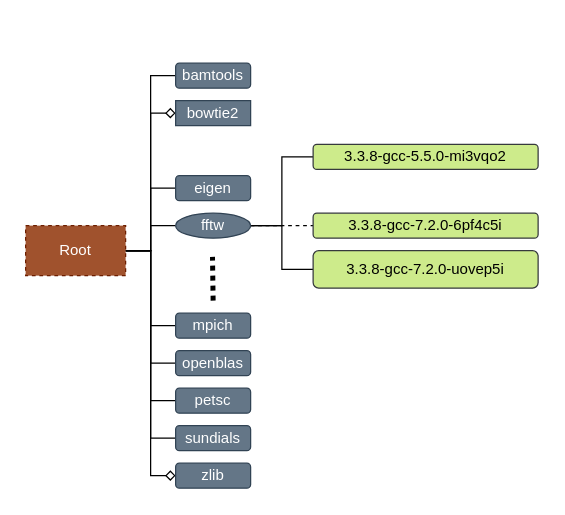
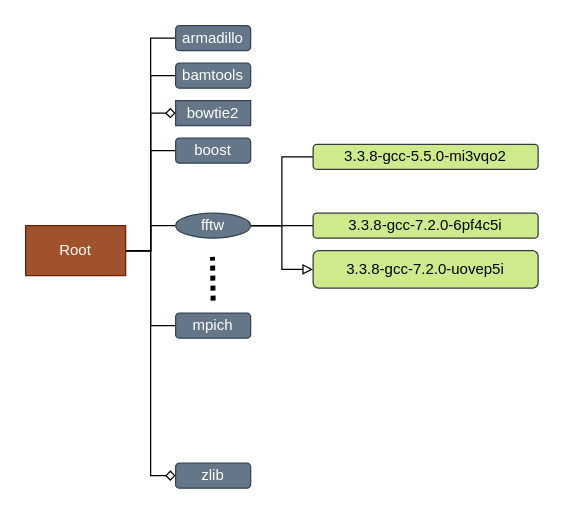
none -> (213, 38)
none -> (151, 43)
none -> (164, 151)
none -> (213, 151)
(164, 188) -> none
(213, 188) -> none
(298, 226) -> (298, 226)
(76, 251) -> (76, 251)
(306, 269) -> (301, 269)
(164, 363) -> none
(213, 363) -> none
(164, 401) -> none
(213, 401) -> none
(164, 438) -> none
(213, 438) -> none
